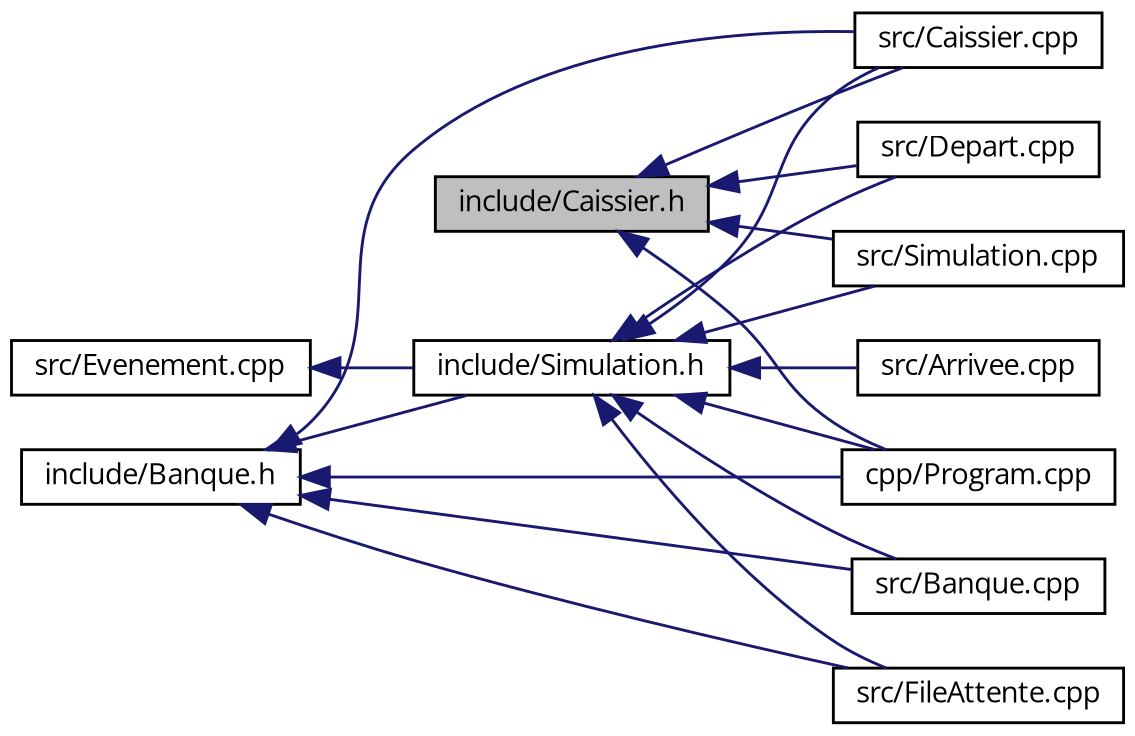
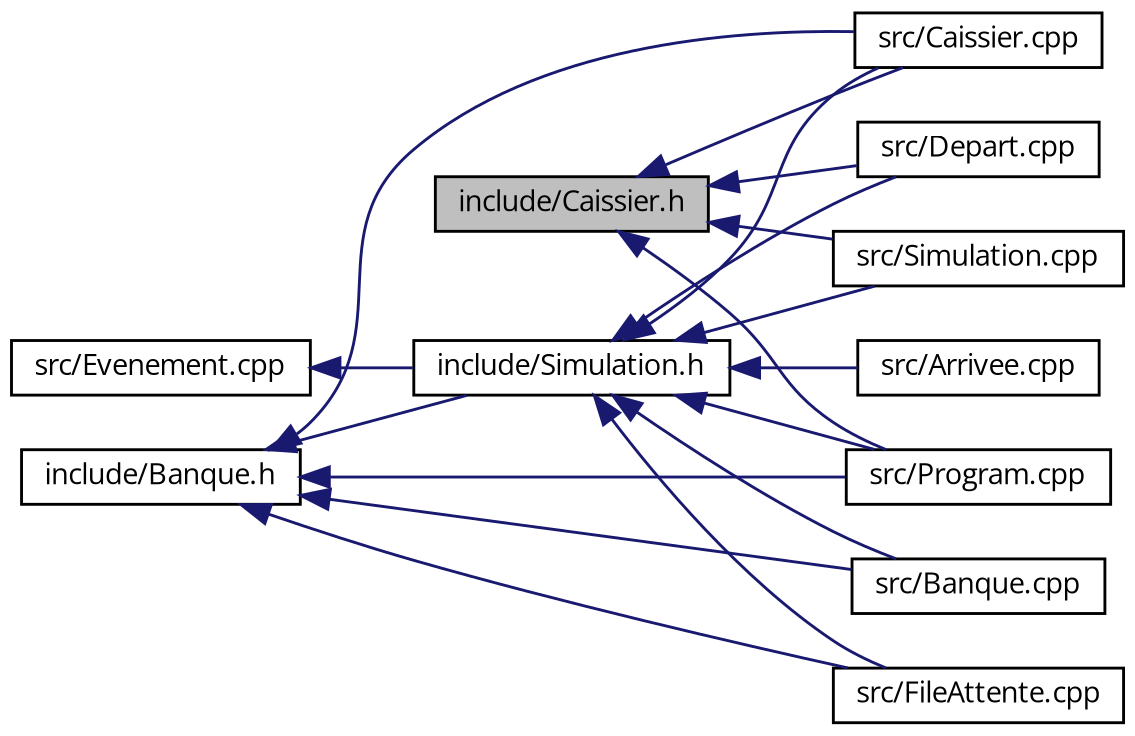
(978, 477) -> (978, 477)
